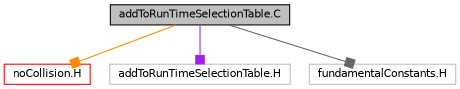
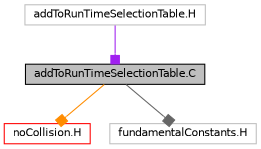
(200, 39) -> (115, 39)
